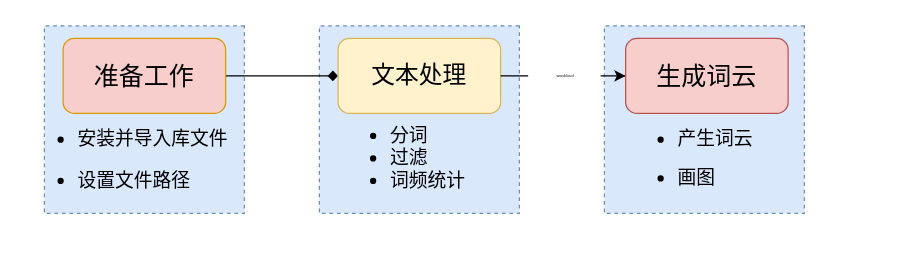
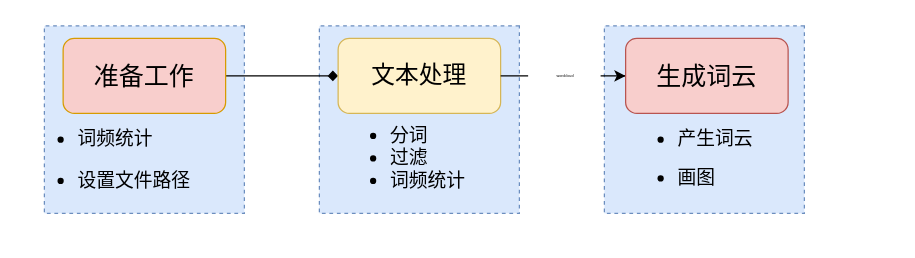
(103, 138) -> (66, 138)
